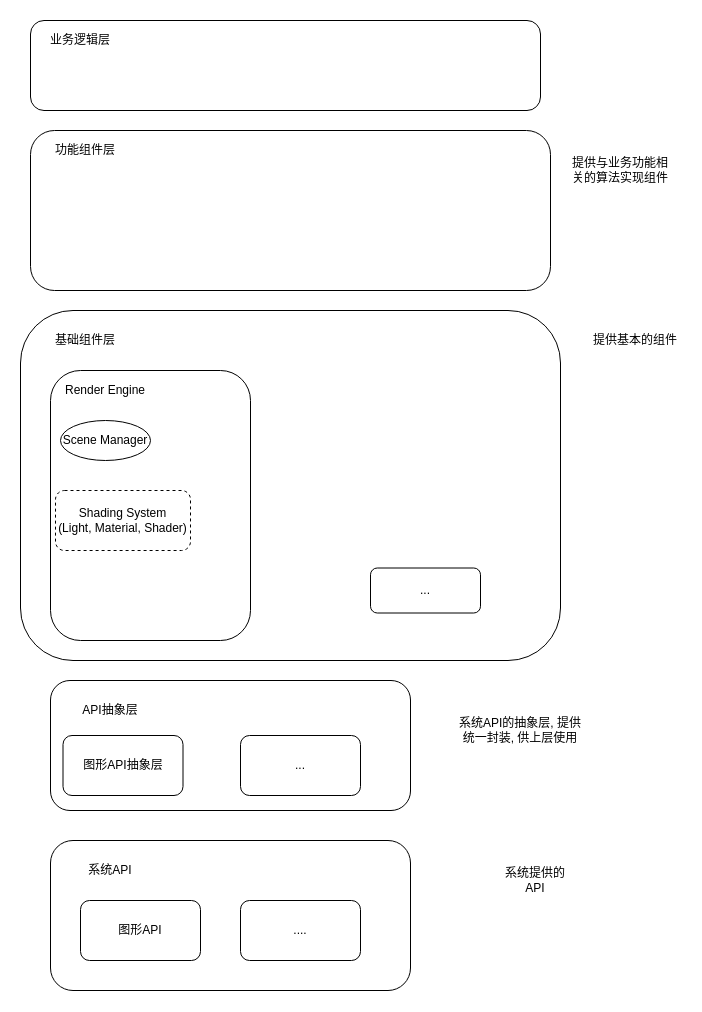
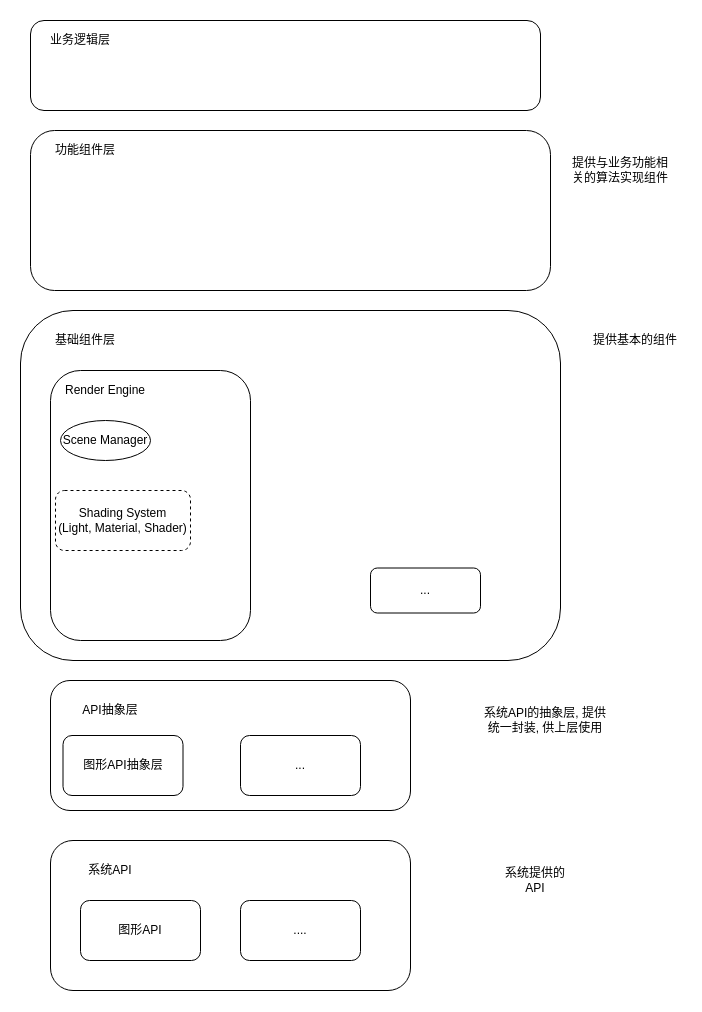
(521, 731) -> (546, 721)
